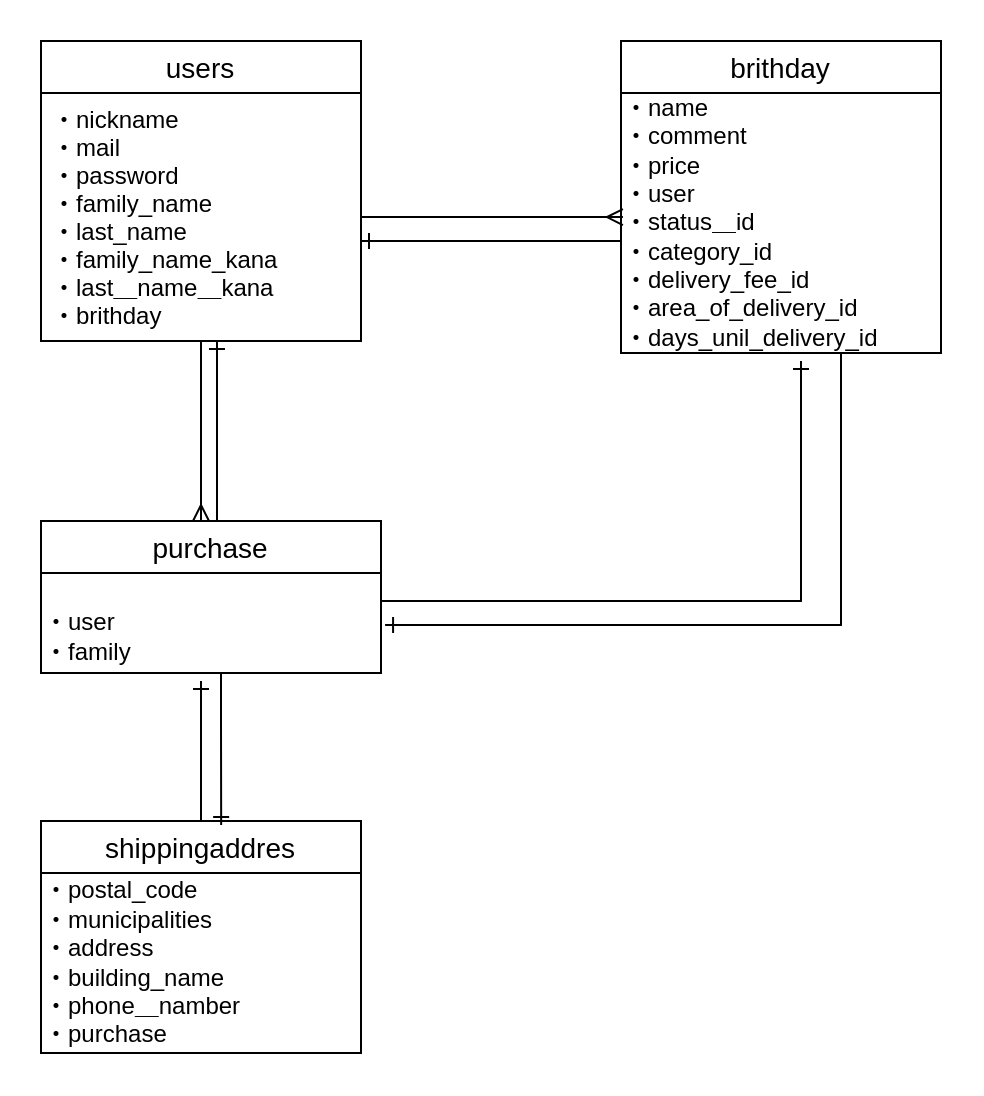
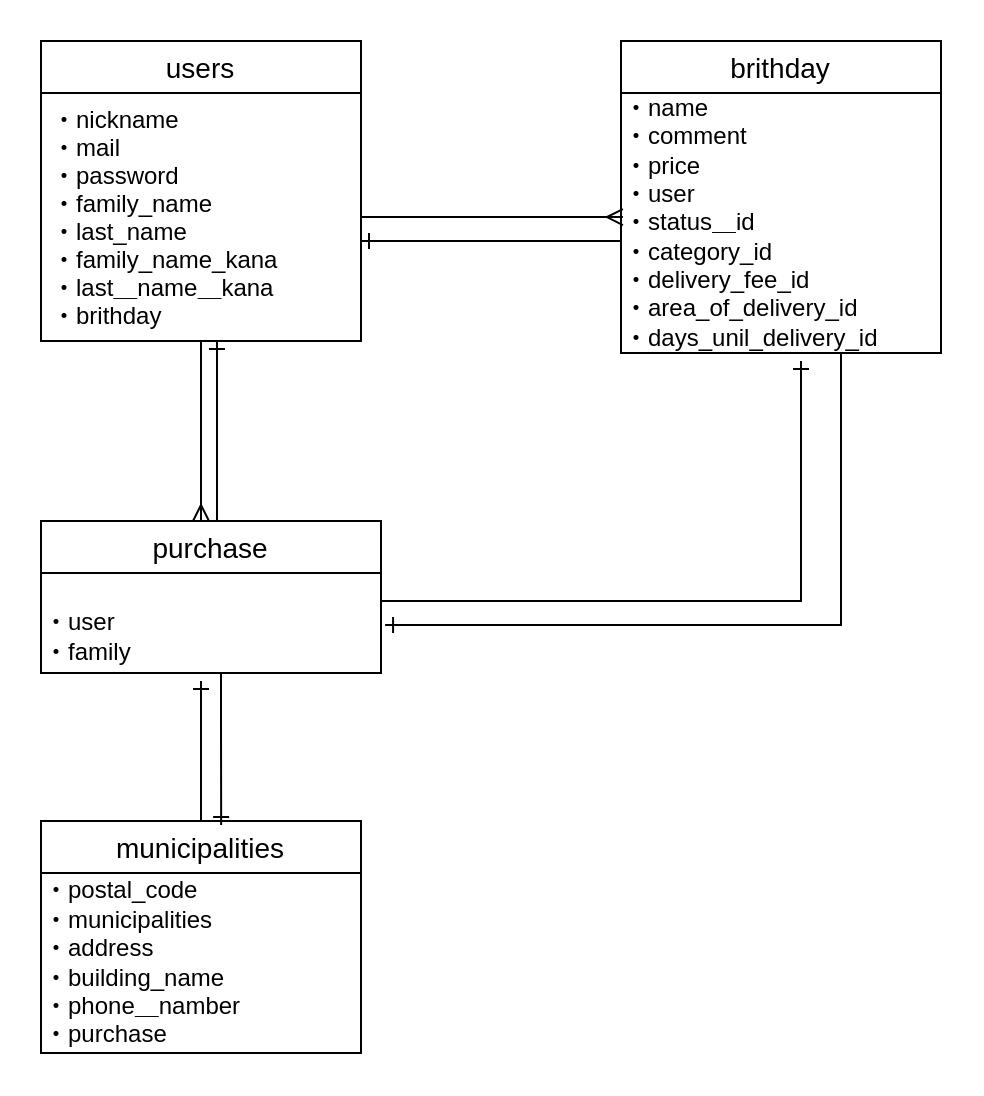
(200, 849) -> (200, 849)
